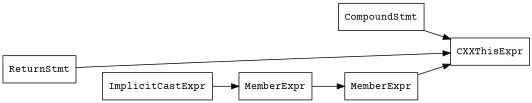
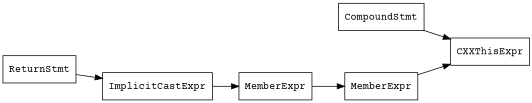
(259, 60) -> (86, 76)
